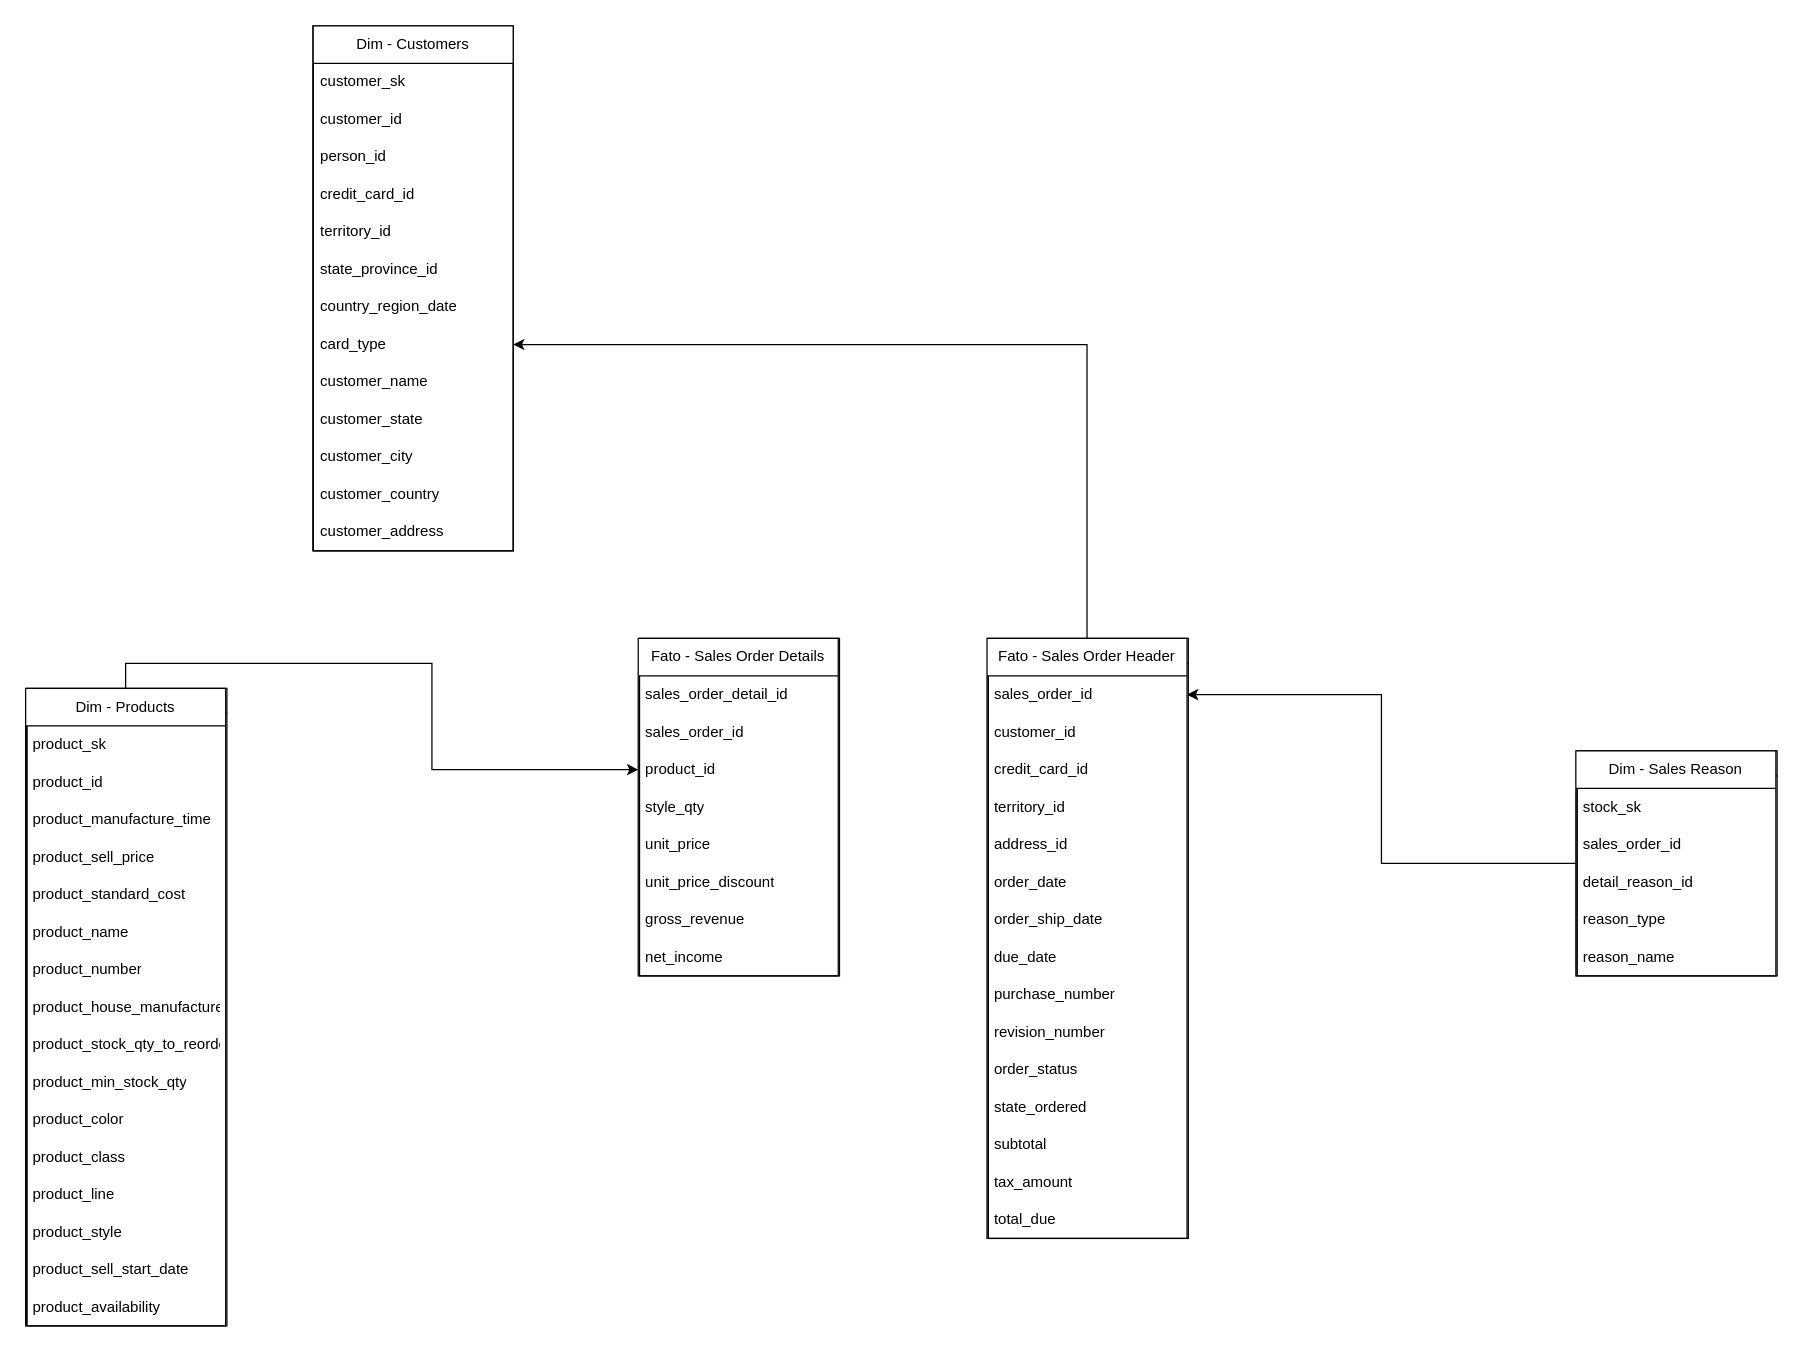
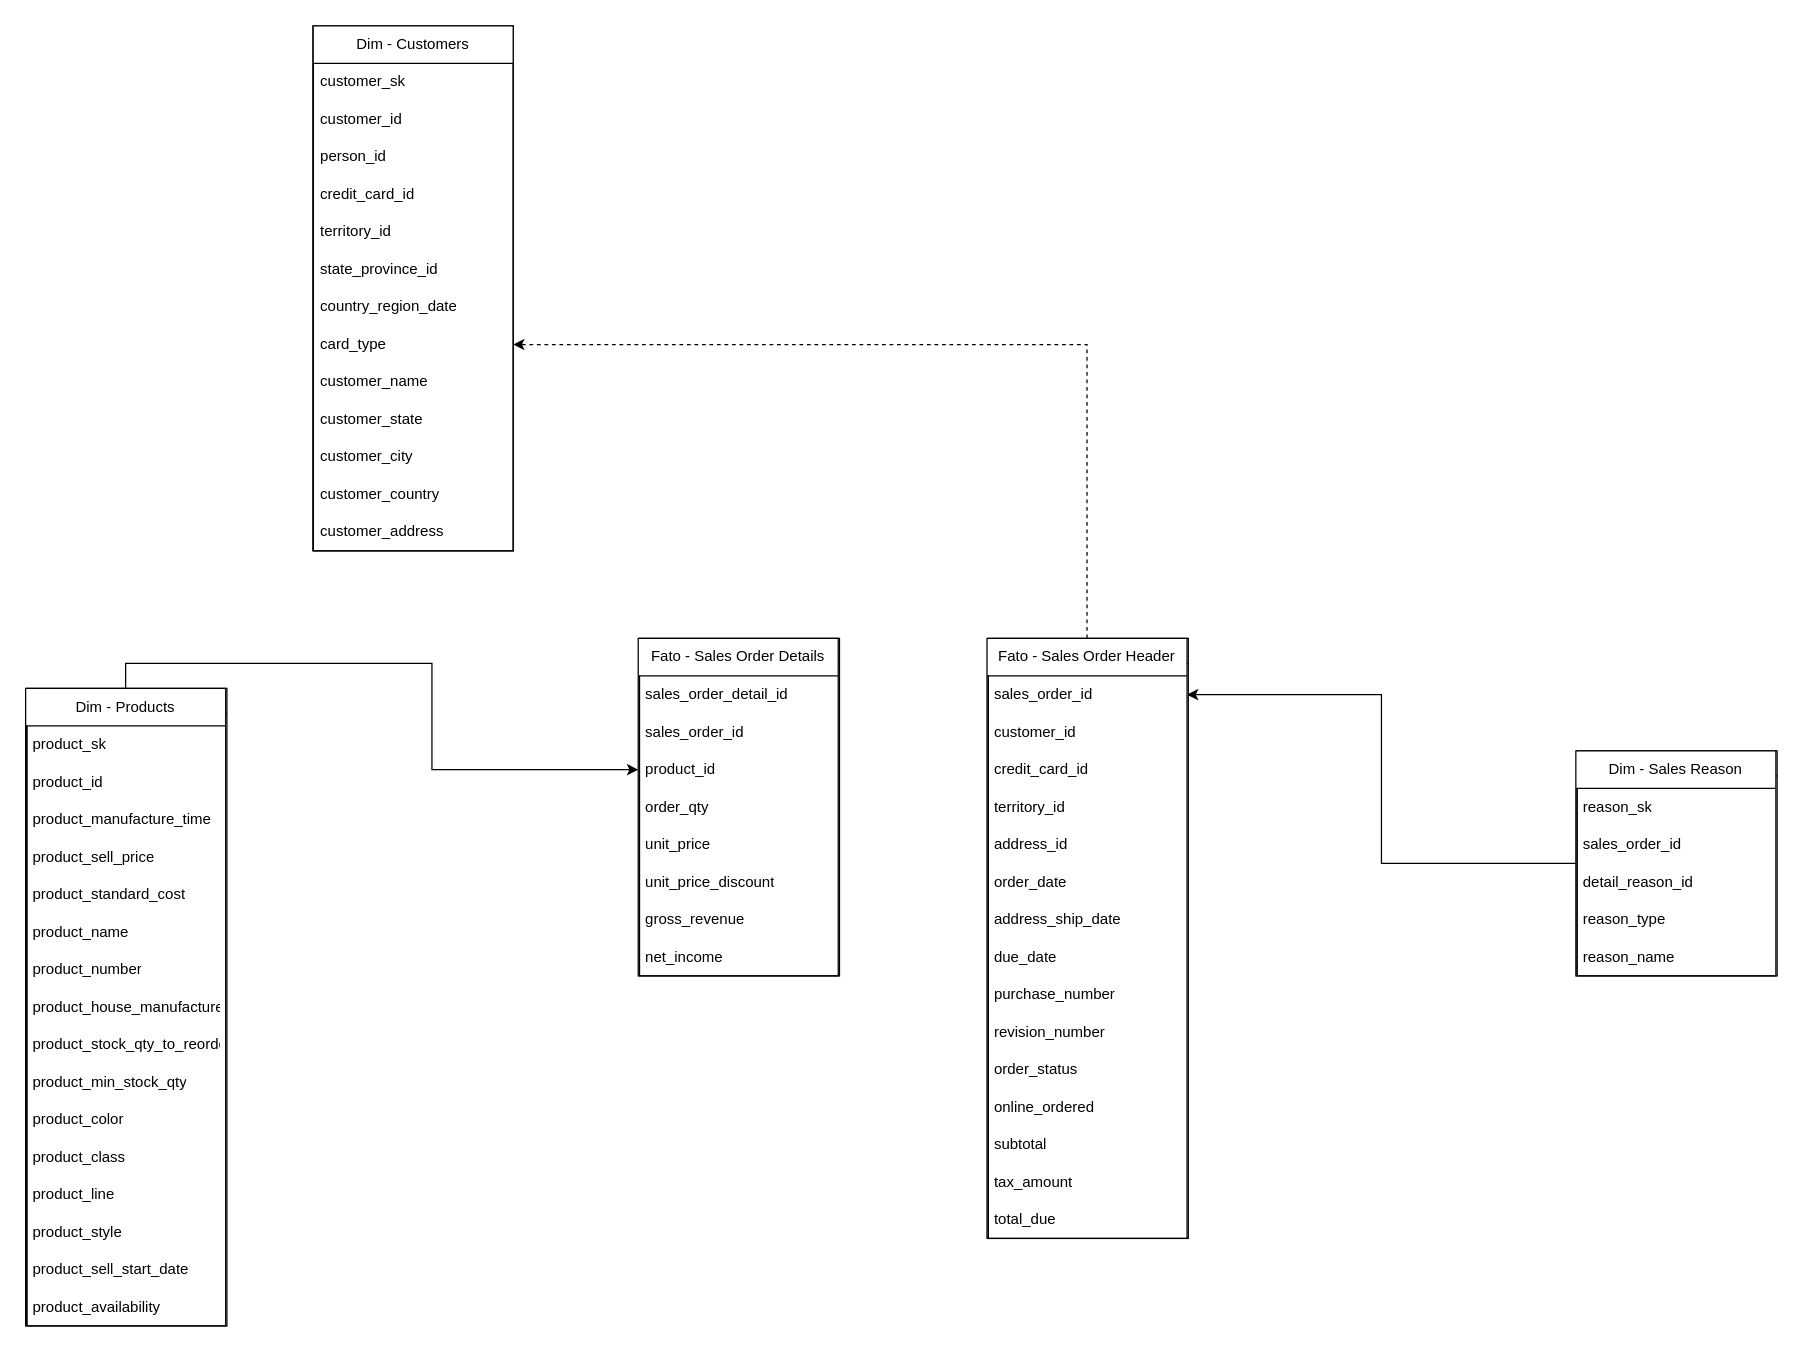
(951, 344) -> (951, 344)
(681, 807) -> (683, 807)
(1617, 807) -> (1621, 807)
(1055, 919) -> (1064, 919)
(1049, 1107) -> (1049, 1107)
